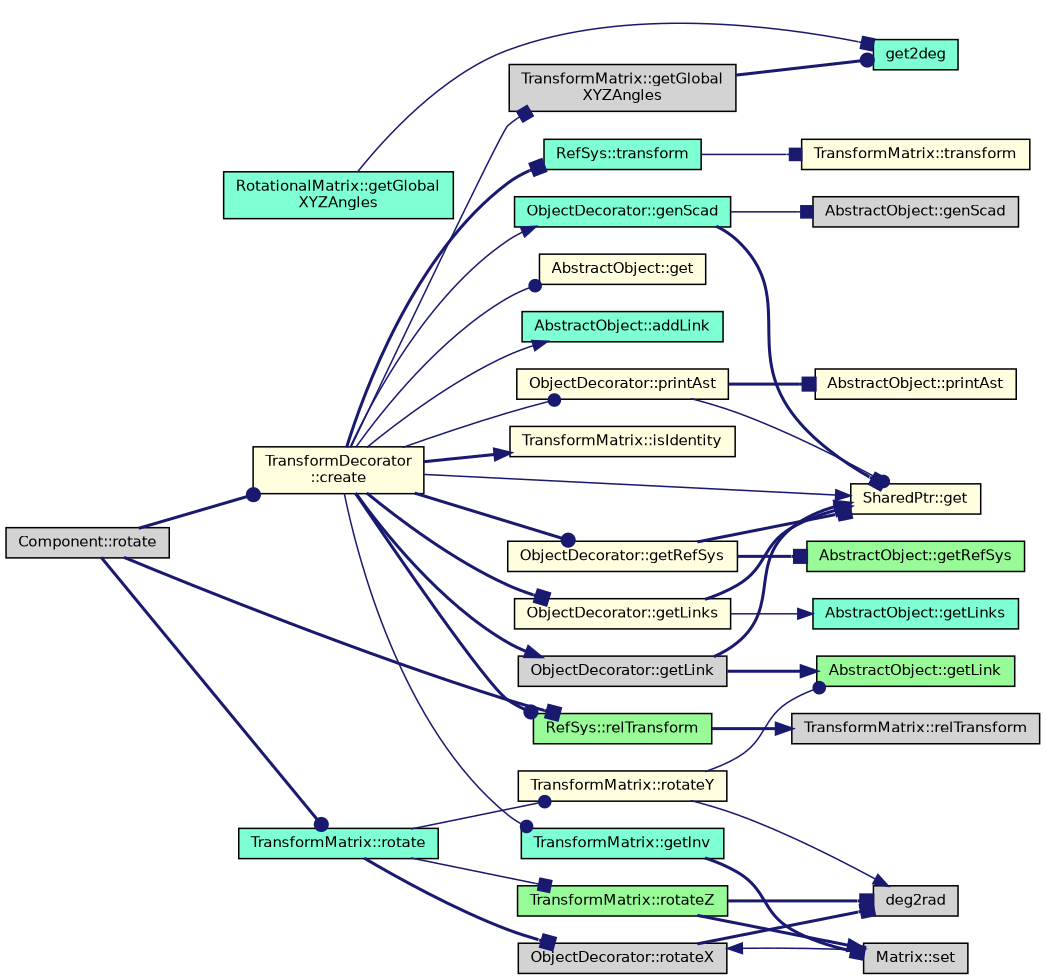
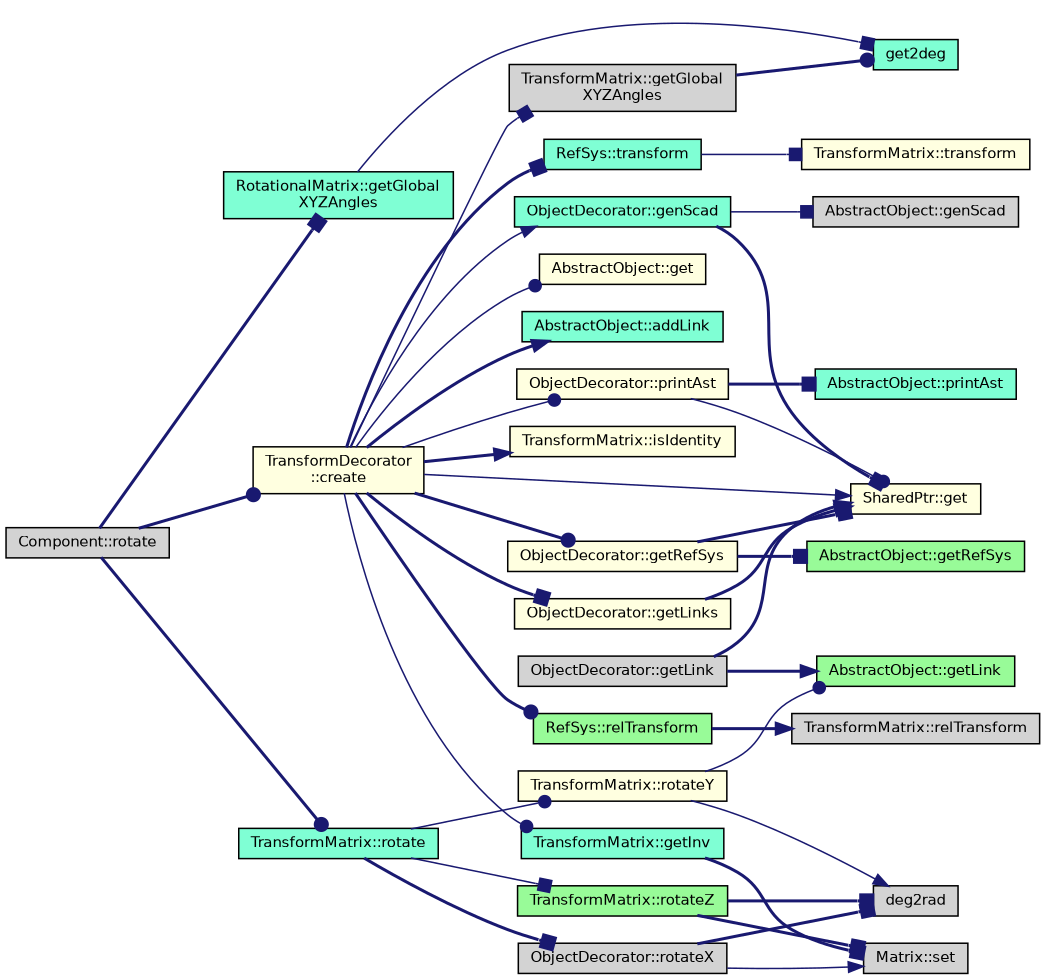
(916, 384) -> (916, 384)
(446, 390) -> (446, 390)
(432, 583) -> none
(916, 614) -> none
(332, 639) -> (206, 379)
(743, 924) -> (743, 924)
(803, 948) -> (788, 968)
